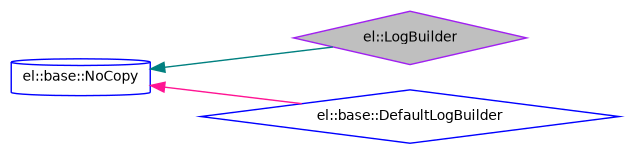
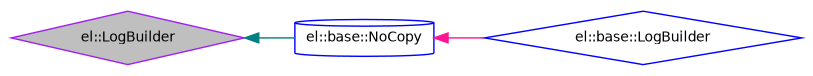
(249, 57) -> (277, 38)
(410, 117) -> (643, 38)
